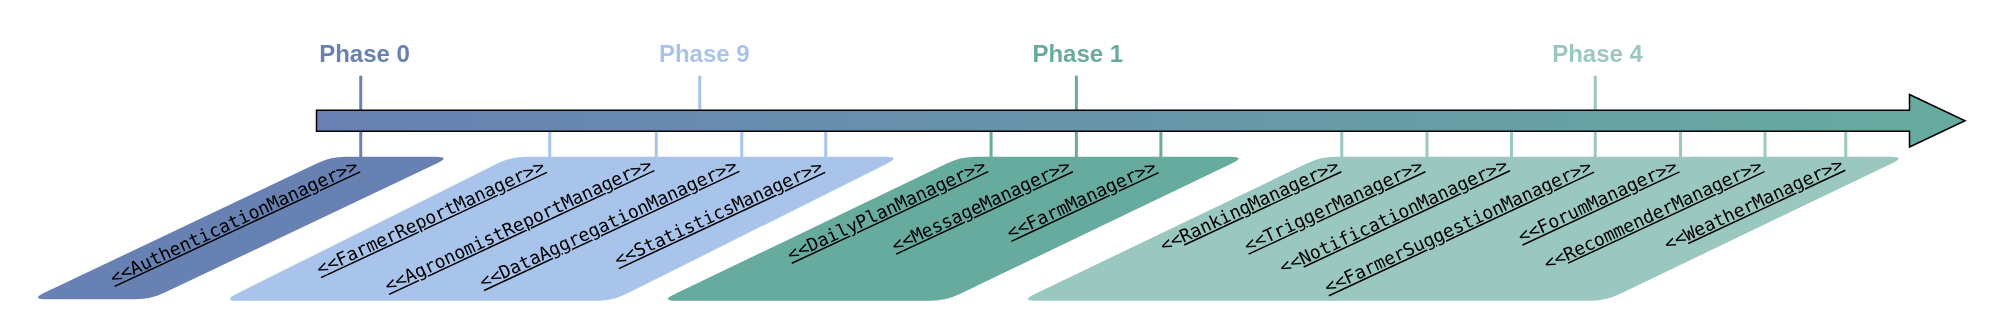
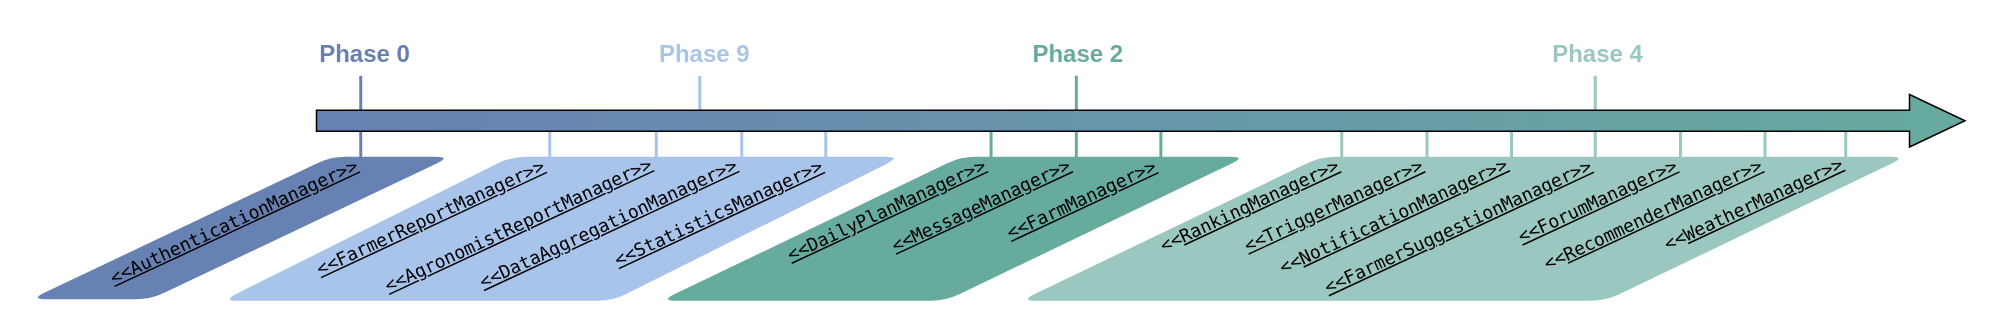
(1079, 53) -> (1079, 53)
